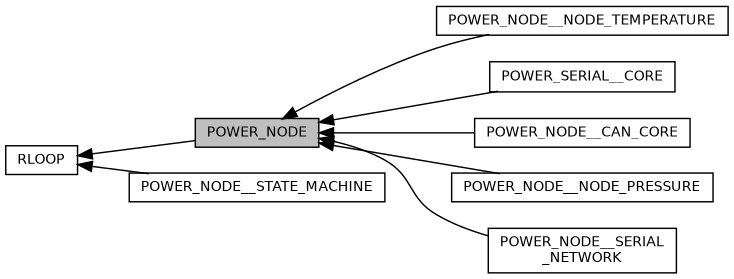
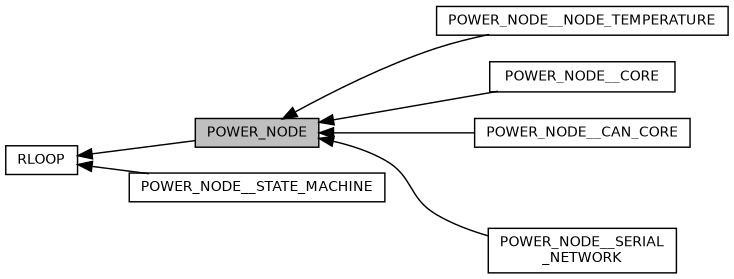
(582, 77) -> (582, 77)
(582, 187) -> none
